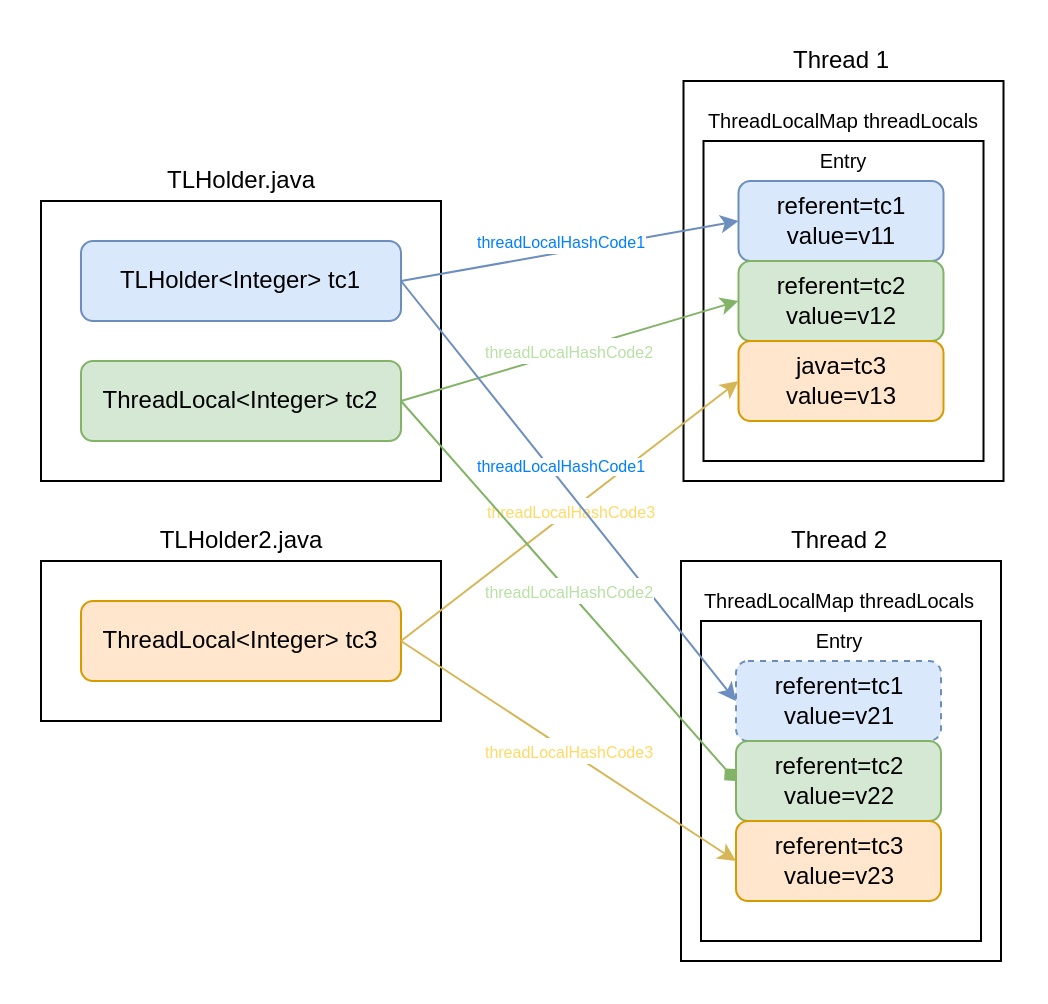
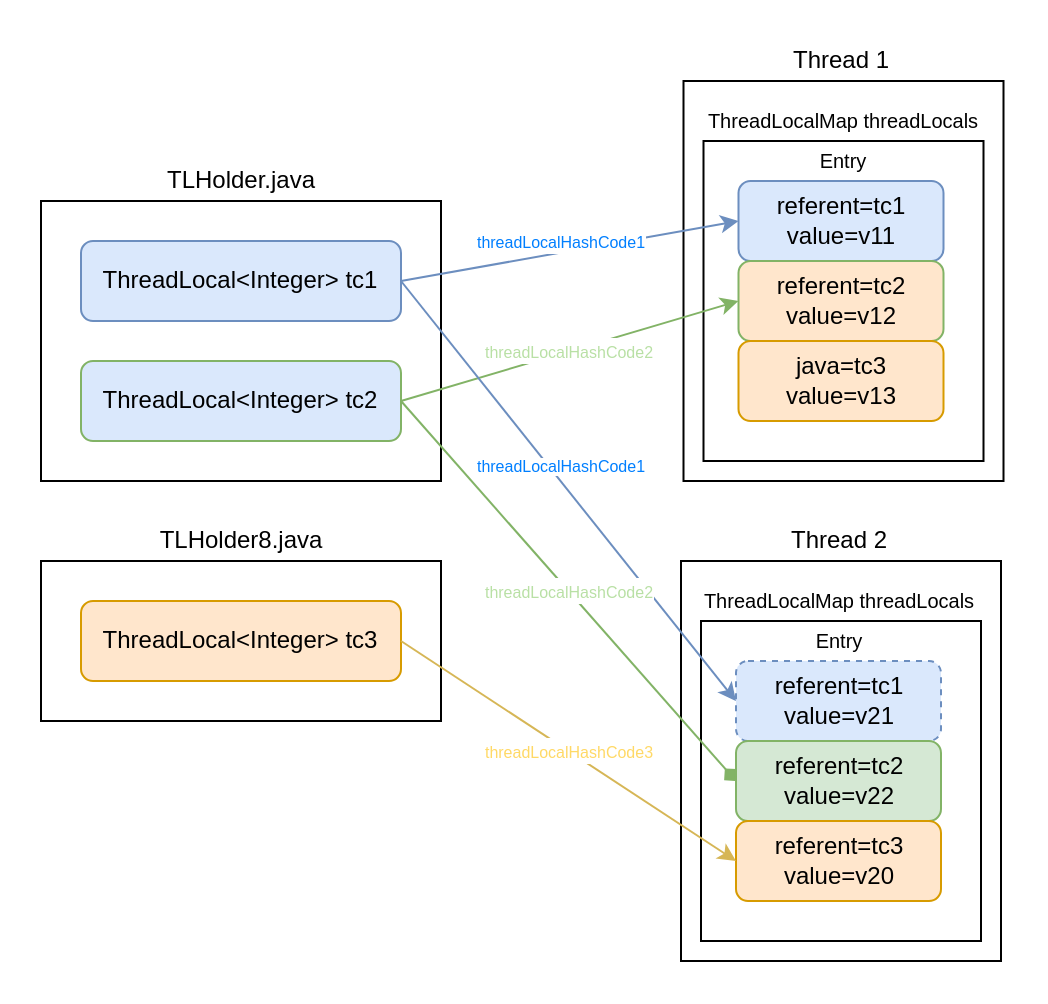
(241, 281) -> (241, 281)
(841, 301) -> (841, 301)
(241, 401) -> (241, 401)
(242, 541) -> (242, 541)
(487, 574) -> none
(840, 861) -> (840, 861)
